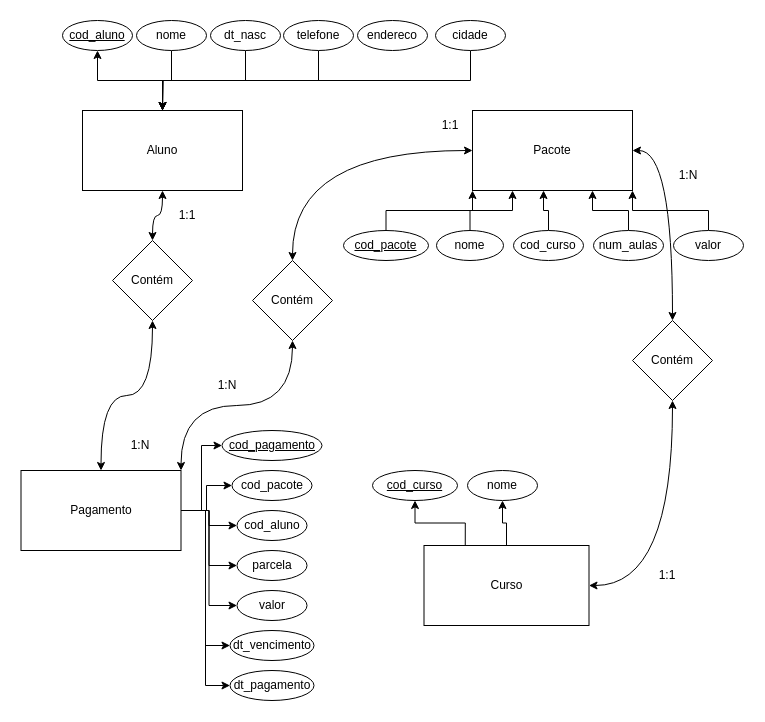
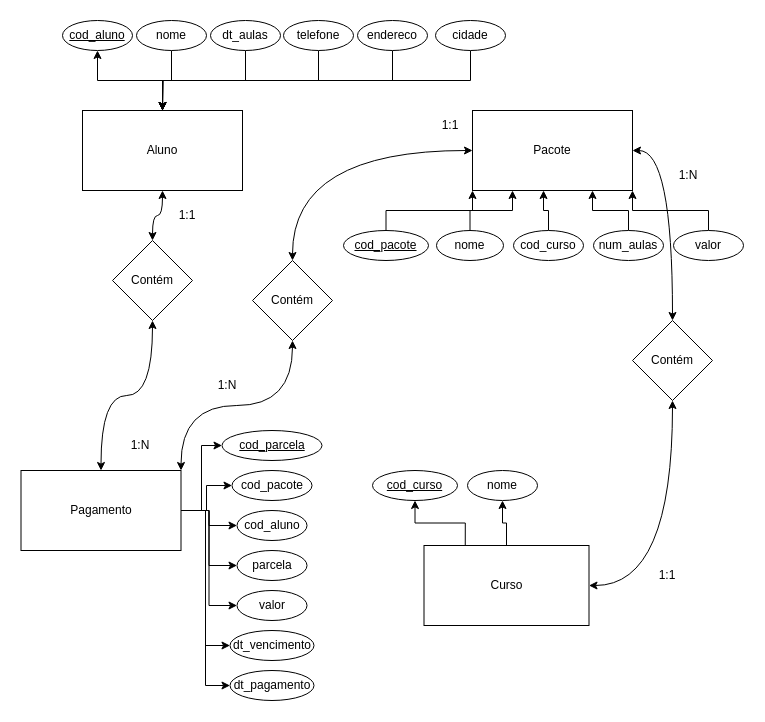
(246, 36) -> (246, 36)
none -> (393, 65)
(273, 446) -> (273, 446)
